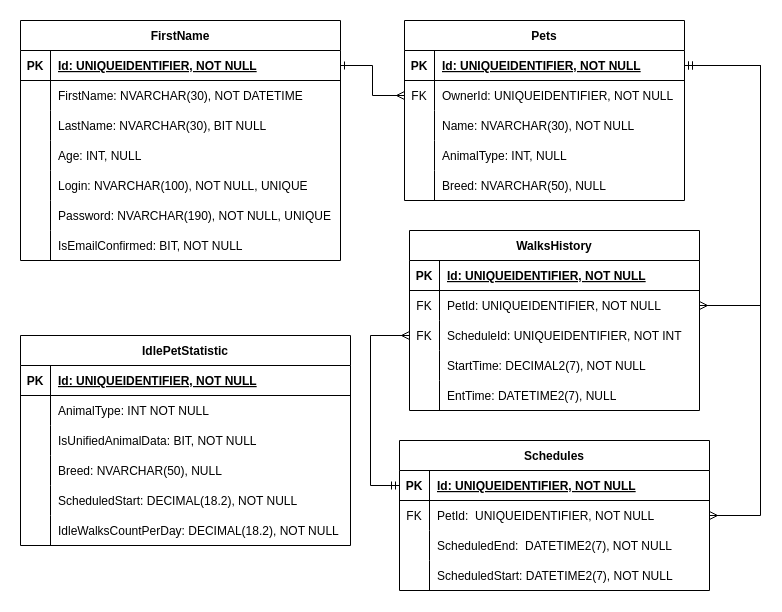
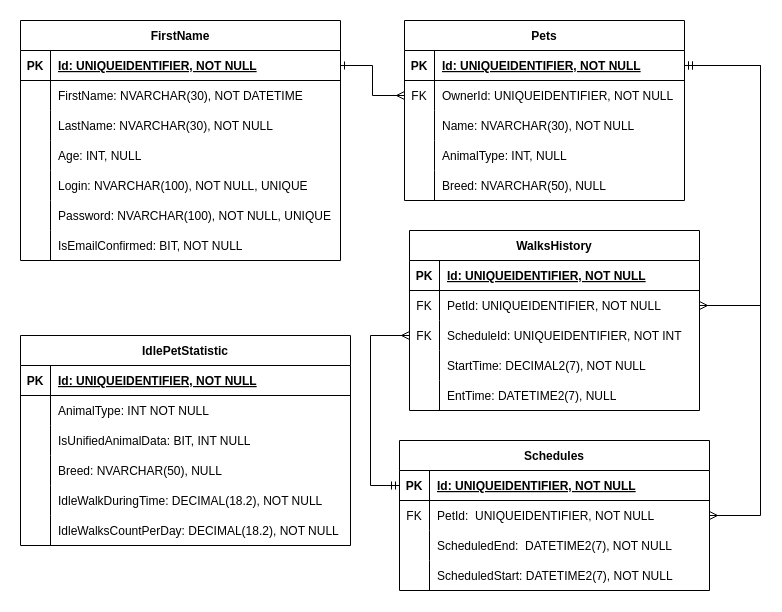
(158, 126) -> (158, 126)
(185, 216) -> (185, 216)
(158, 441) -> (158, 441)
(178, 501) -> (187, 501)
